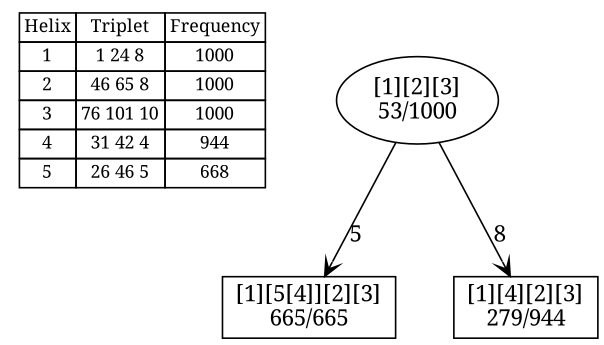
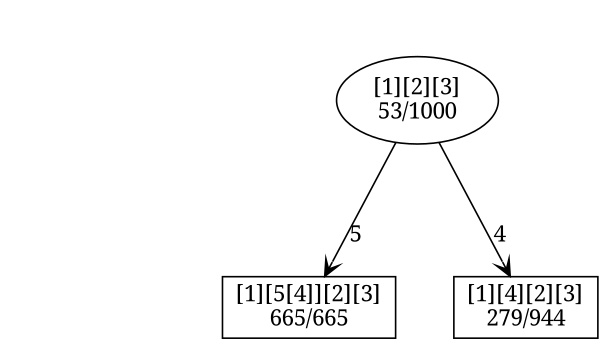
(142, 100) -> none
(503, 235) -> (503, 235)
